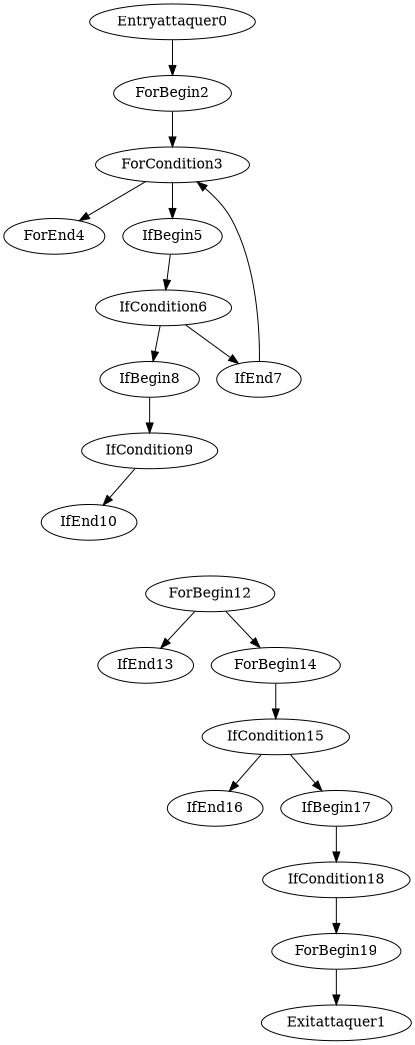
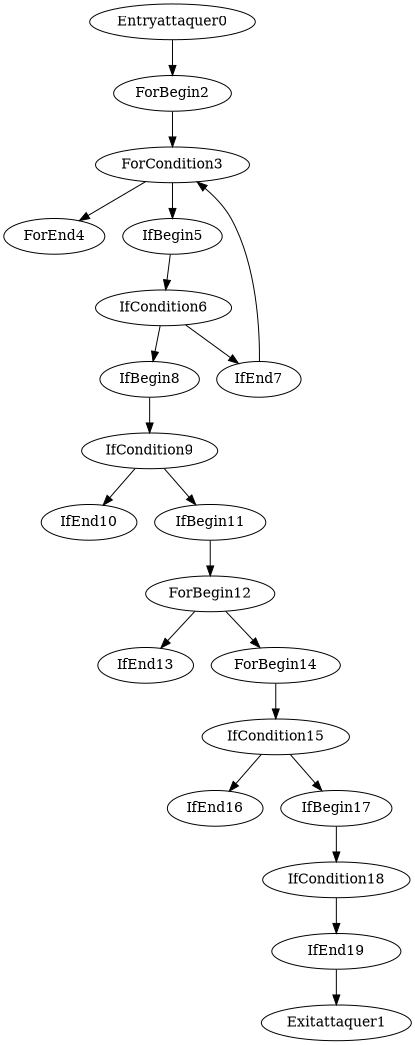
none -> (210, 522)
(336, 951) -> (336, 951)
